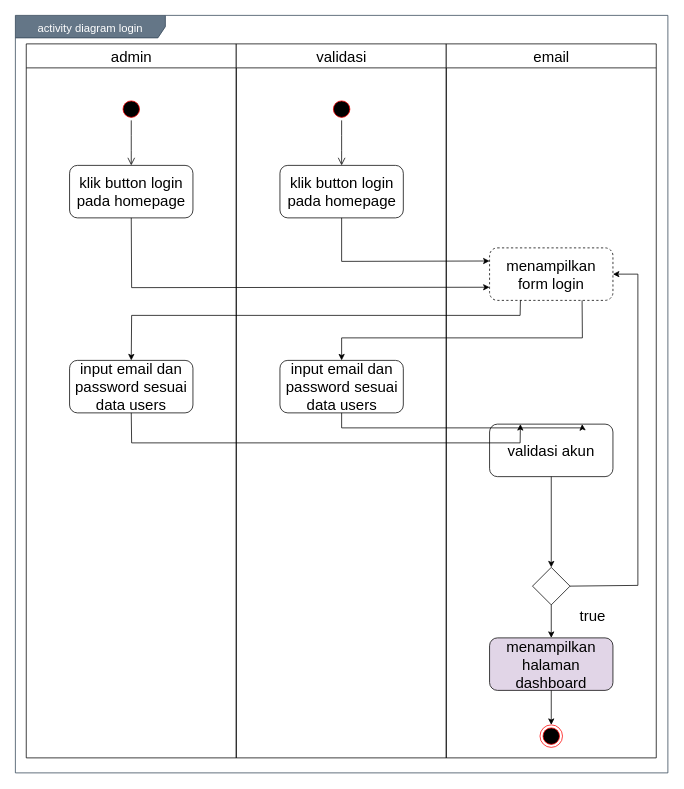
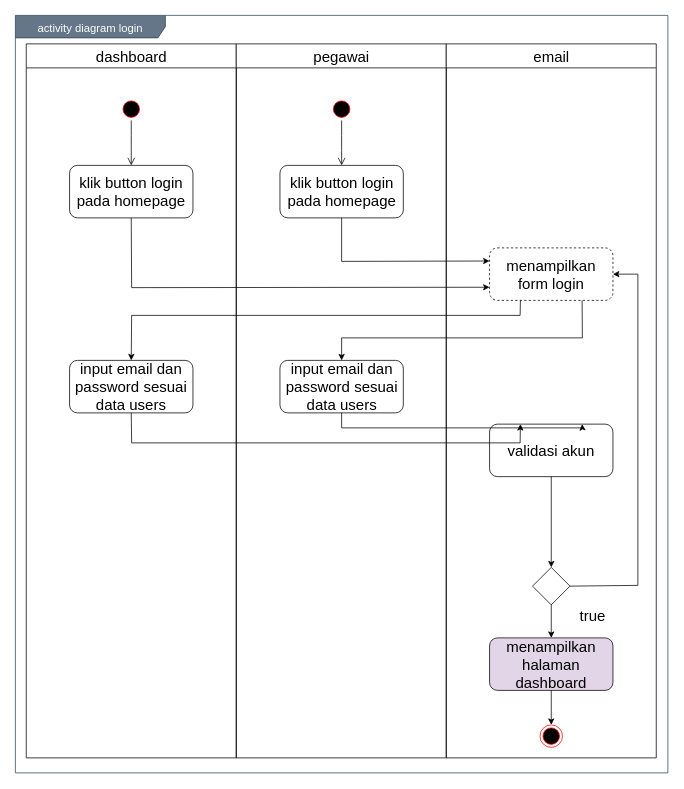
(132, 56) -> (132, 56)
(342, 56) -> (342, 56)
